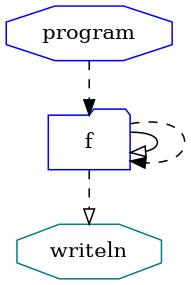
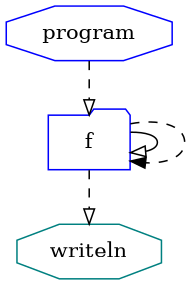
(89, 80) -> (89, 80)
